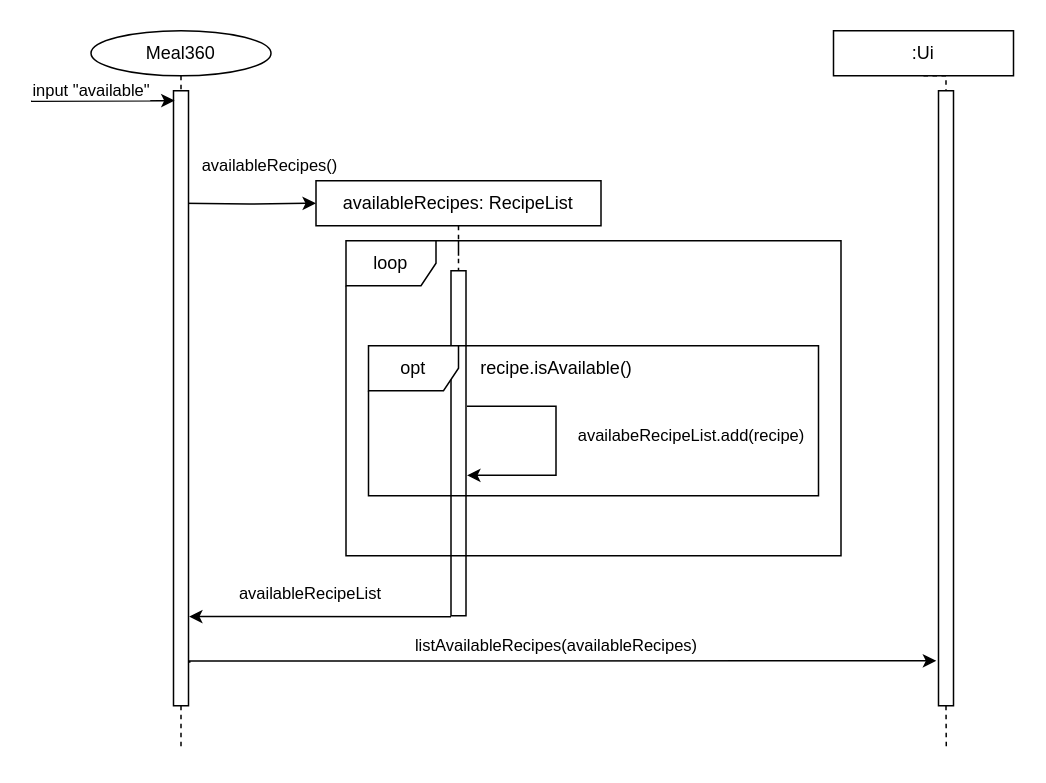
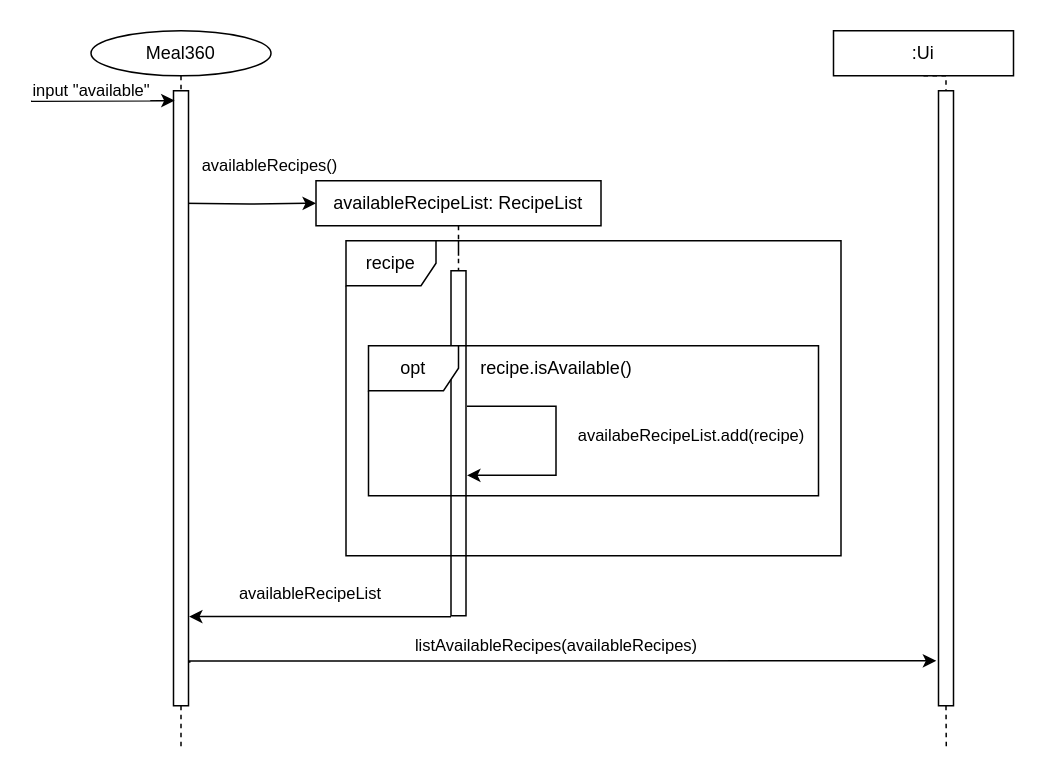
(458, 203) -> (458, 203)
(391, 263) -> (391, 263)
